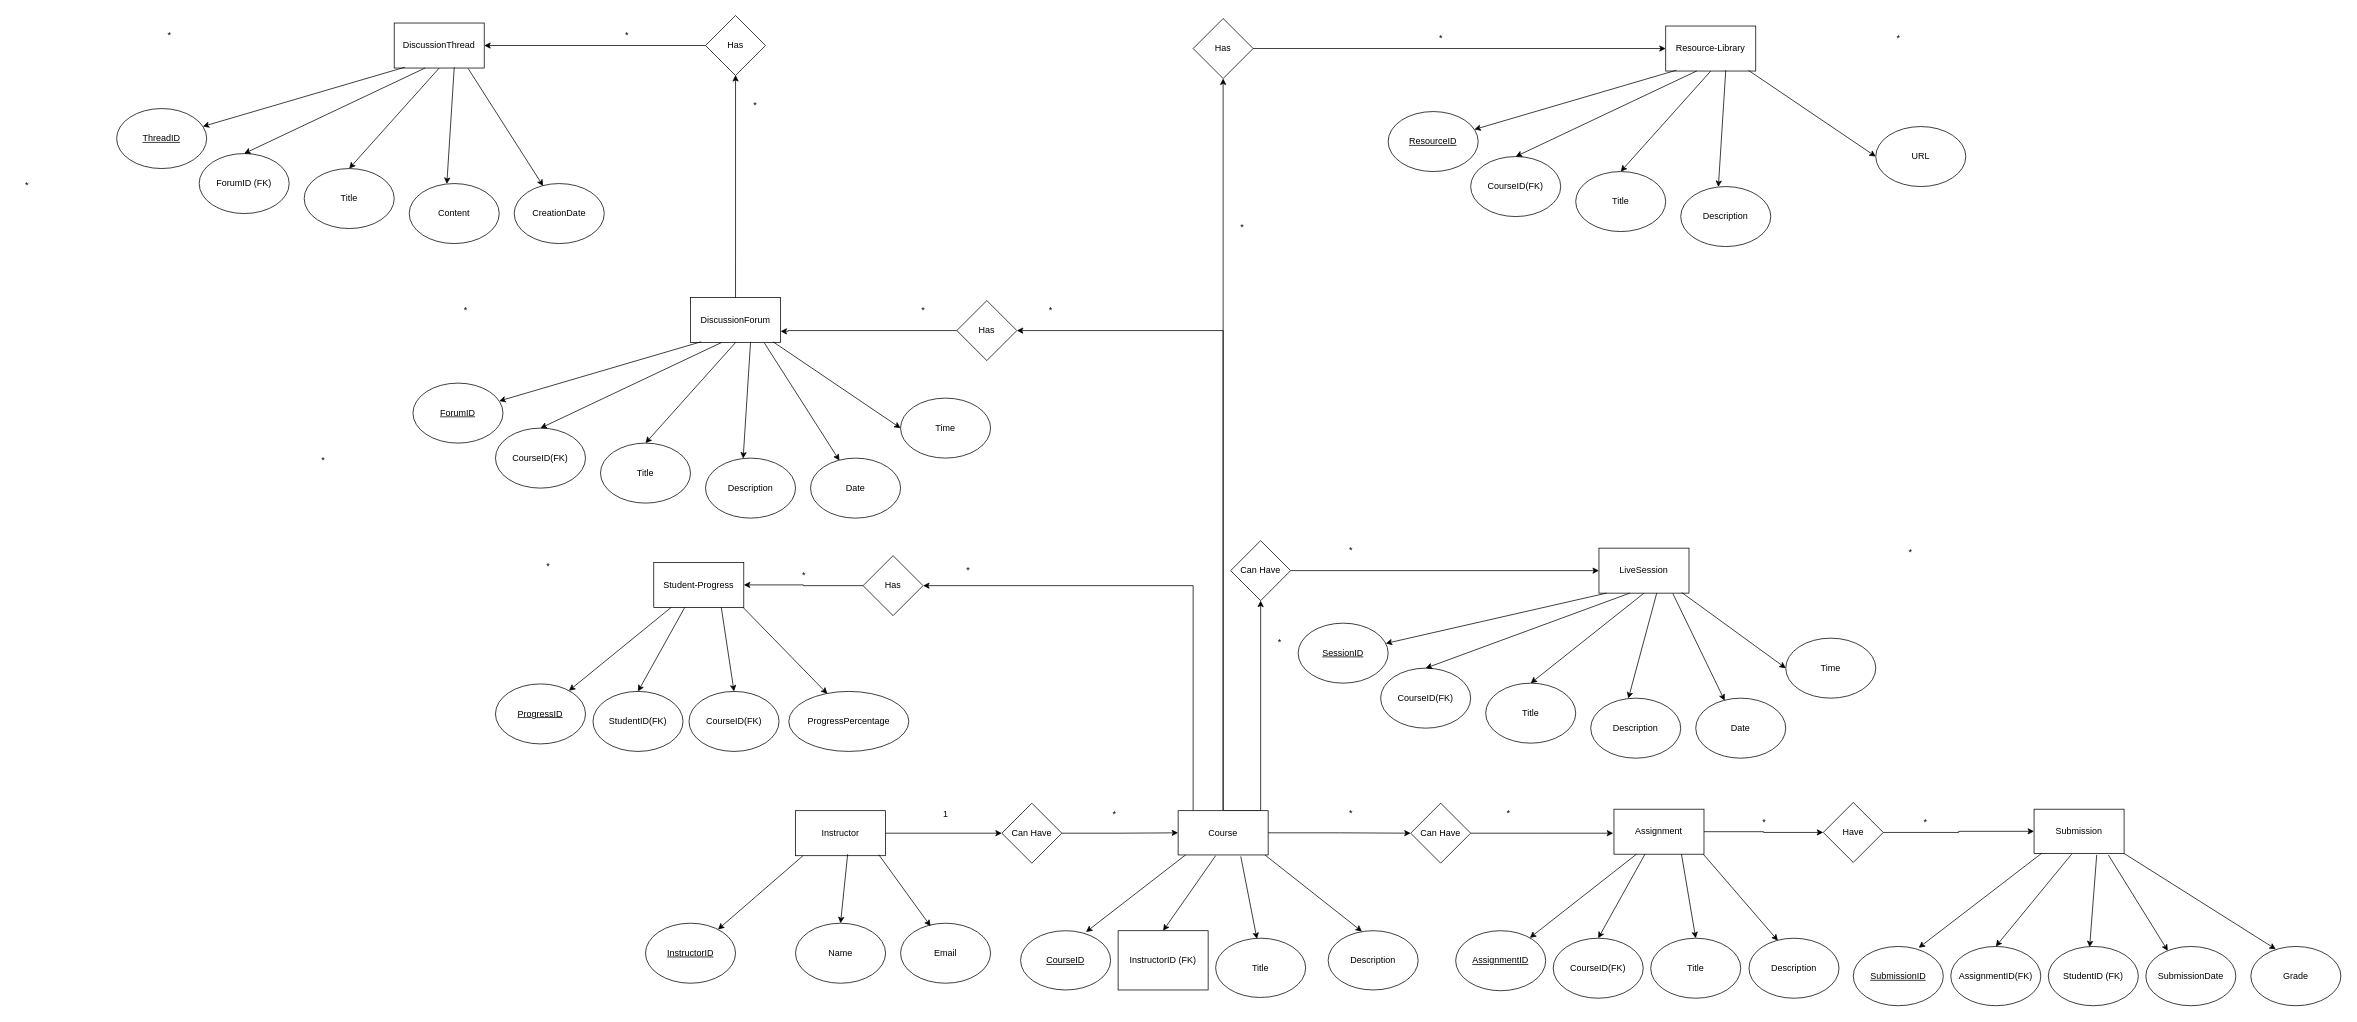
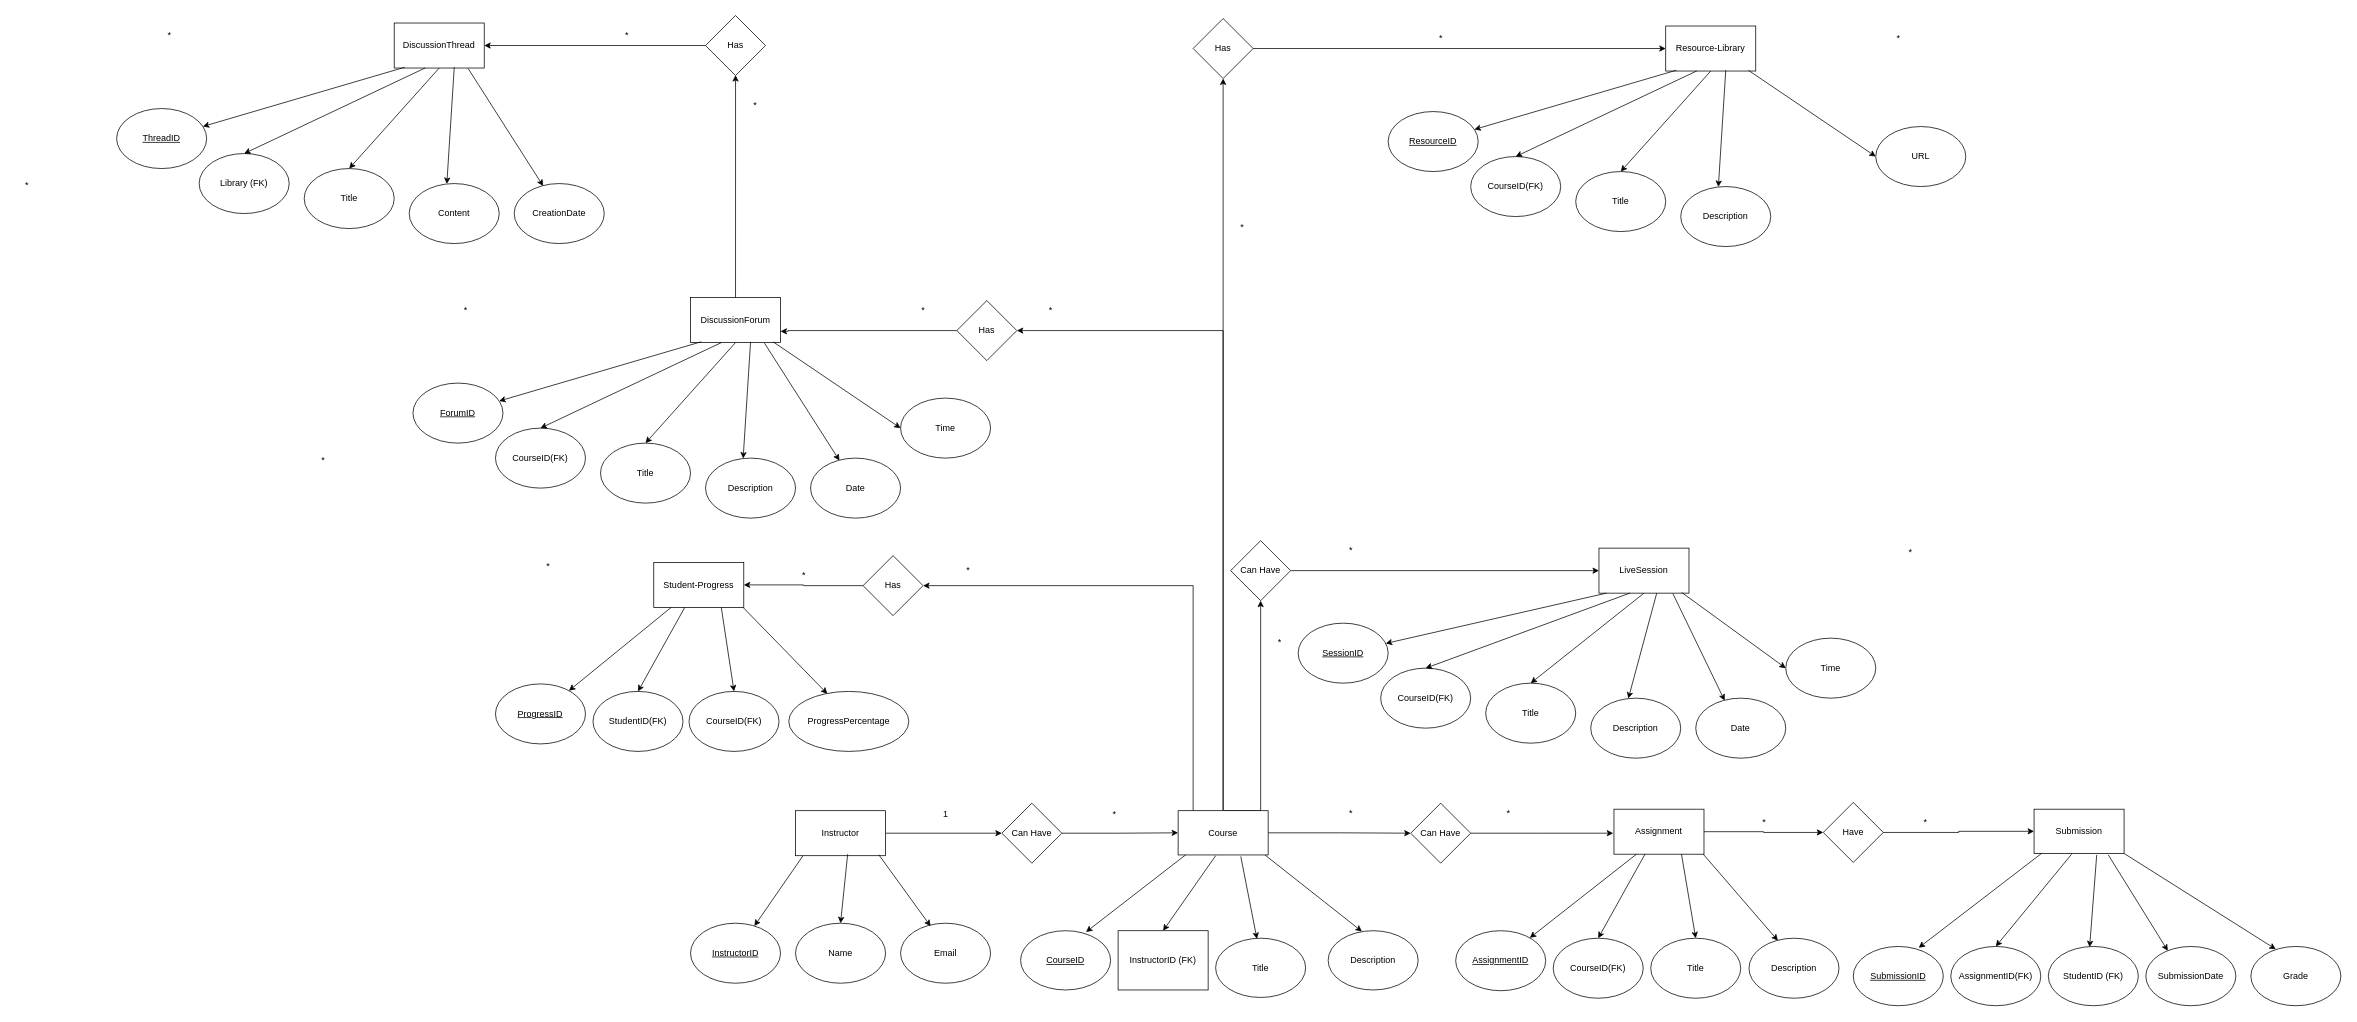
(244, 183) -> (244, 183)
(690, 953) -> (735, 953)
